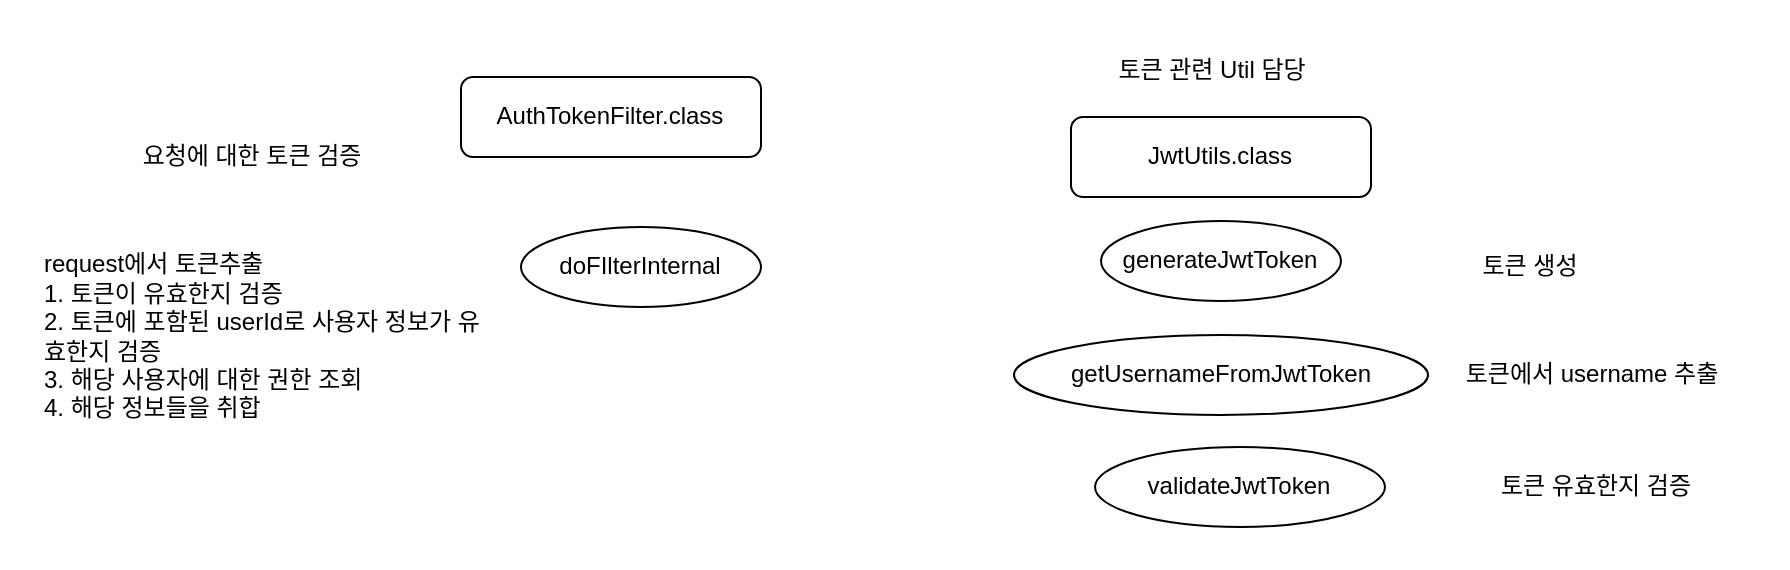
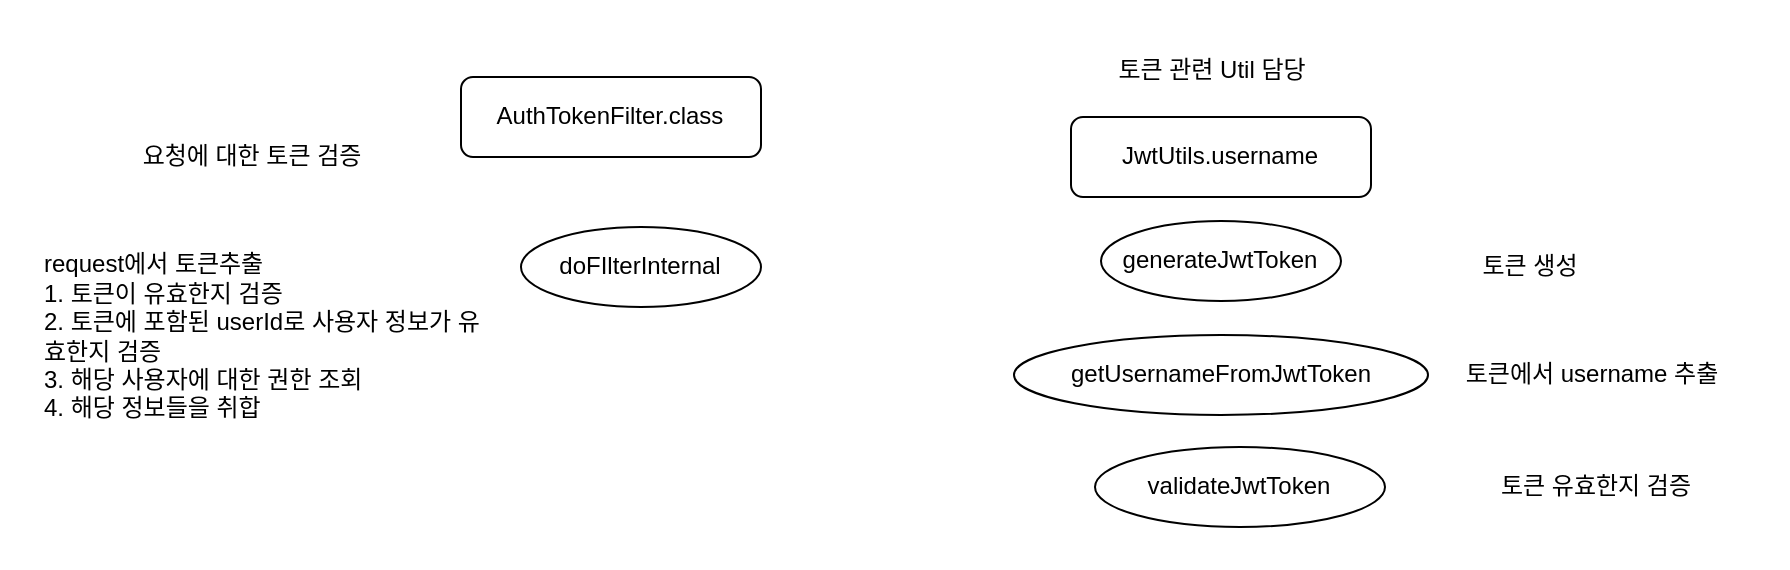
(1221, 157) -> (1221, 157)
